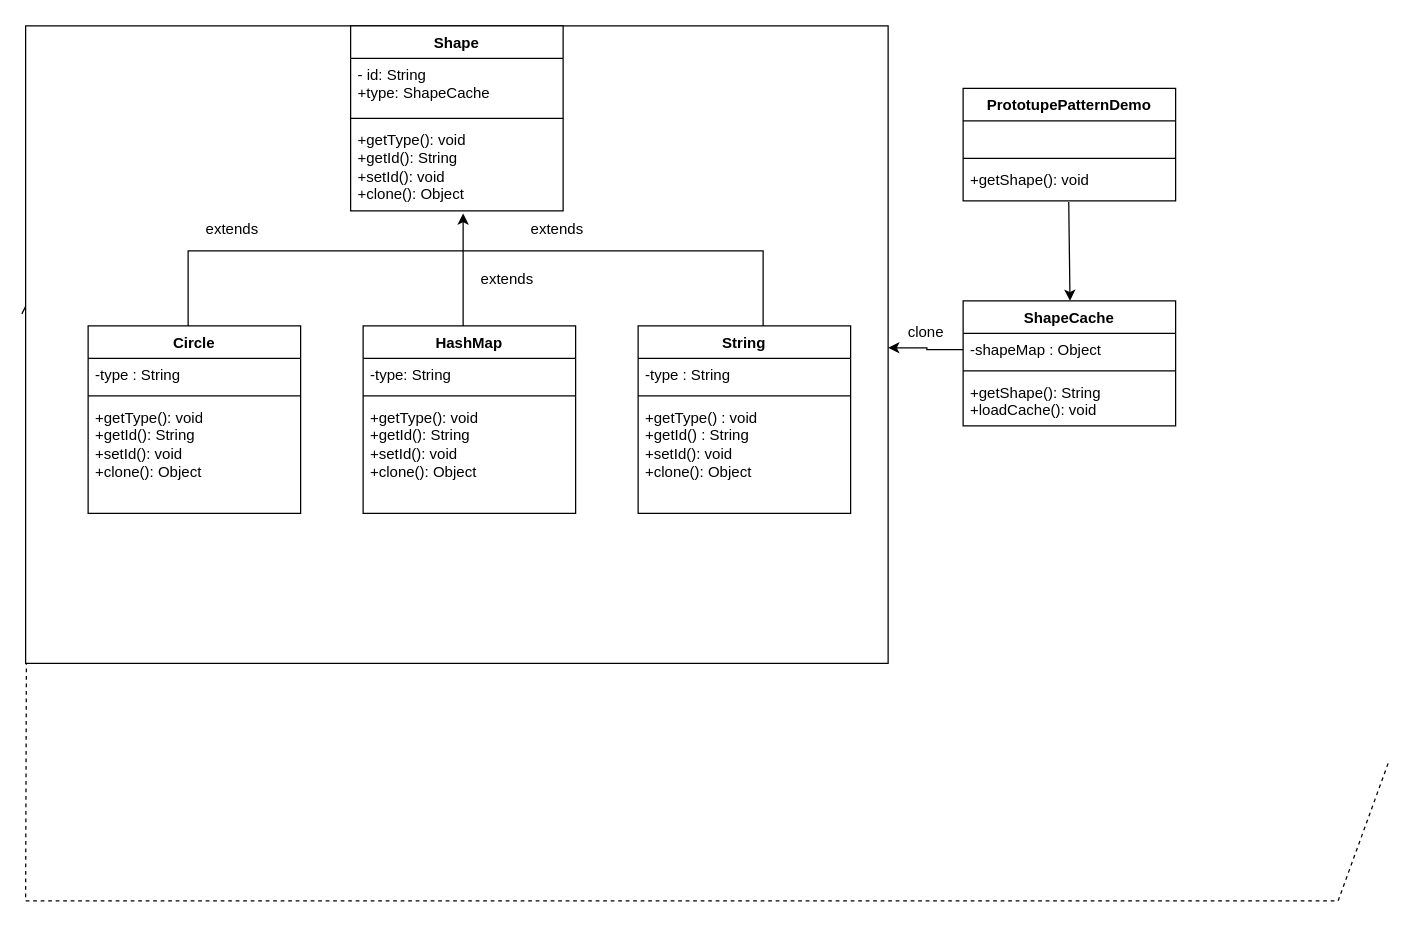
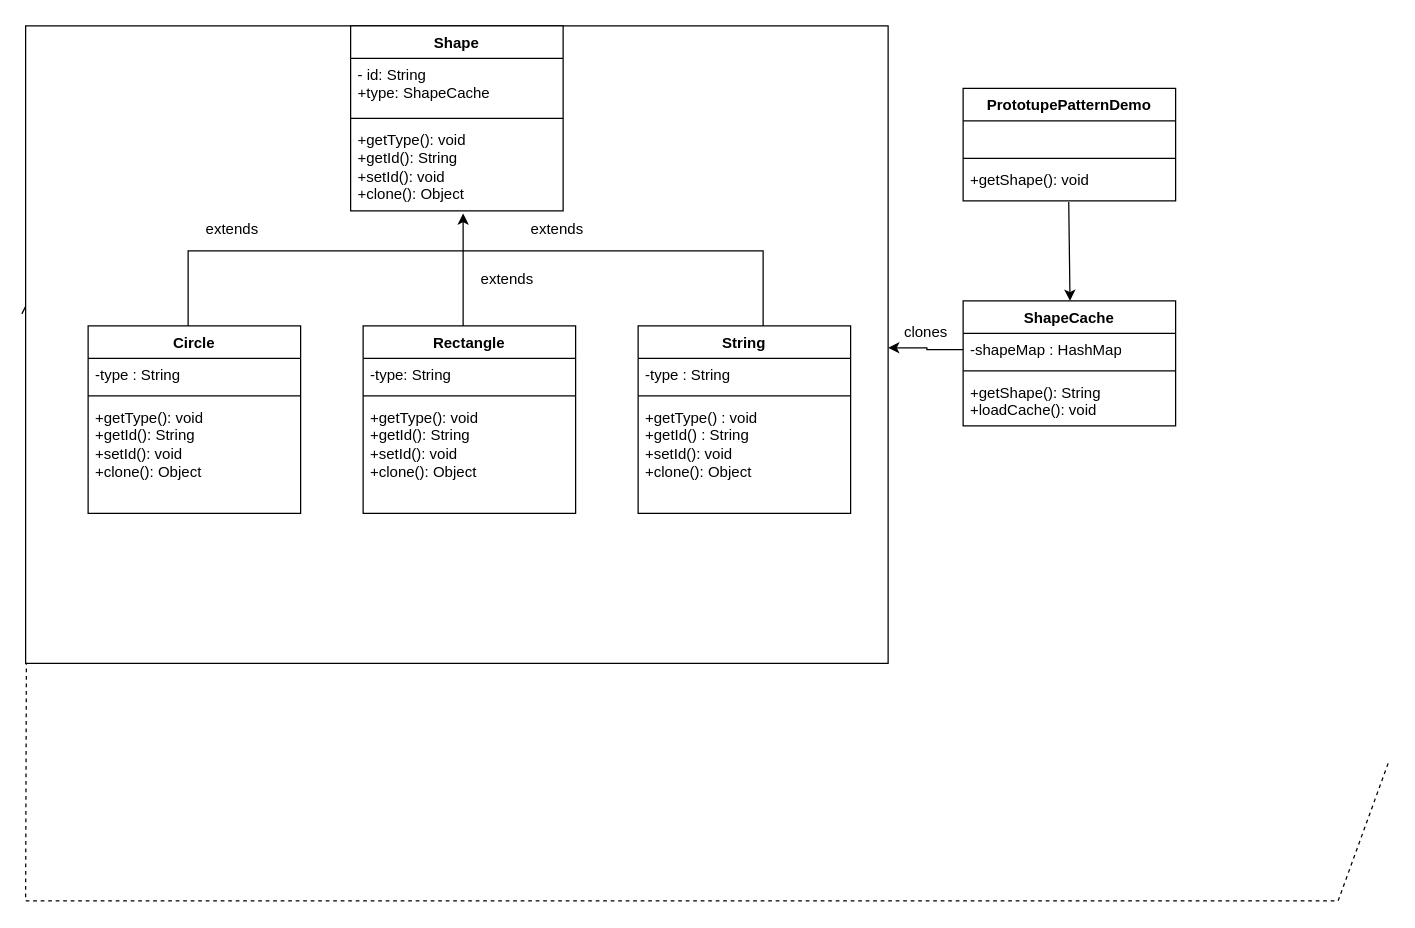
(926, 332) -> (926, 332)
(469, 343) -> (469, 343)
(1040, 351) -> (1045, 351)
